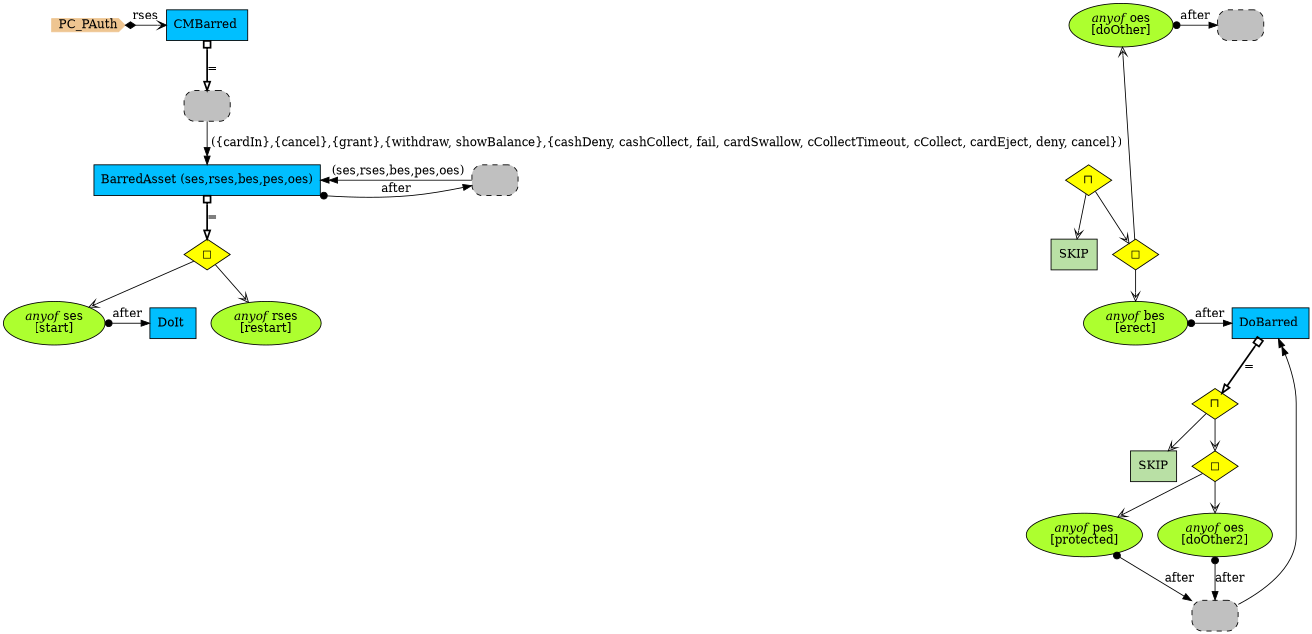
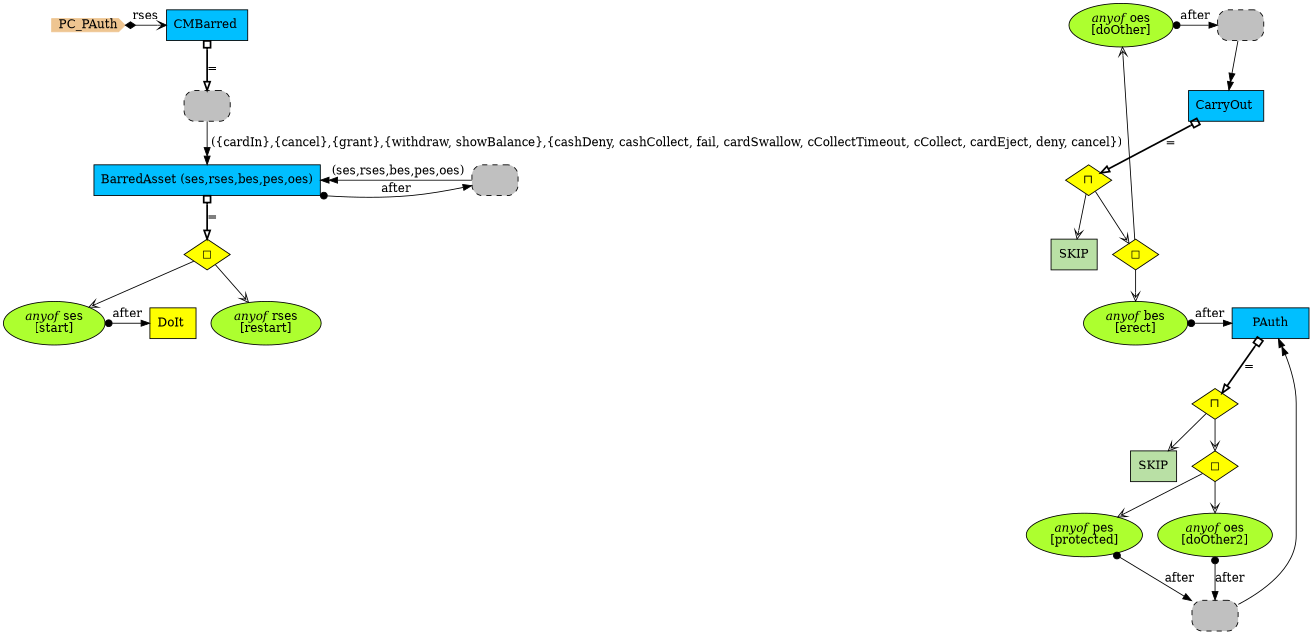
none -> (1226, 106)
(173, 323) -> (173, 323)
(1271, 323) -> (1271, 323)
